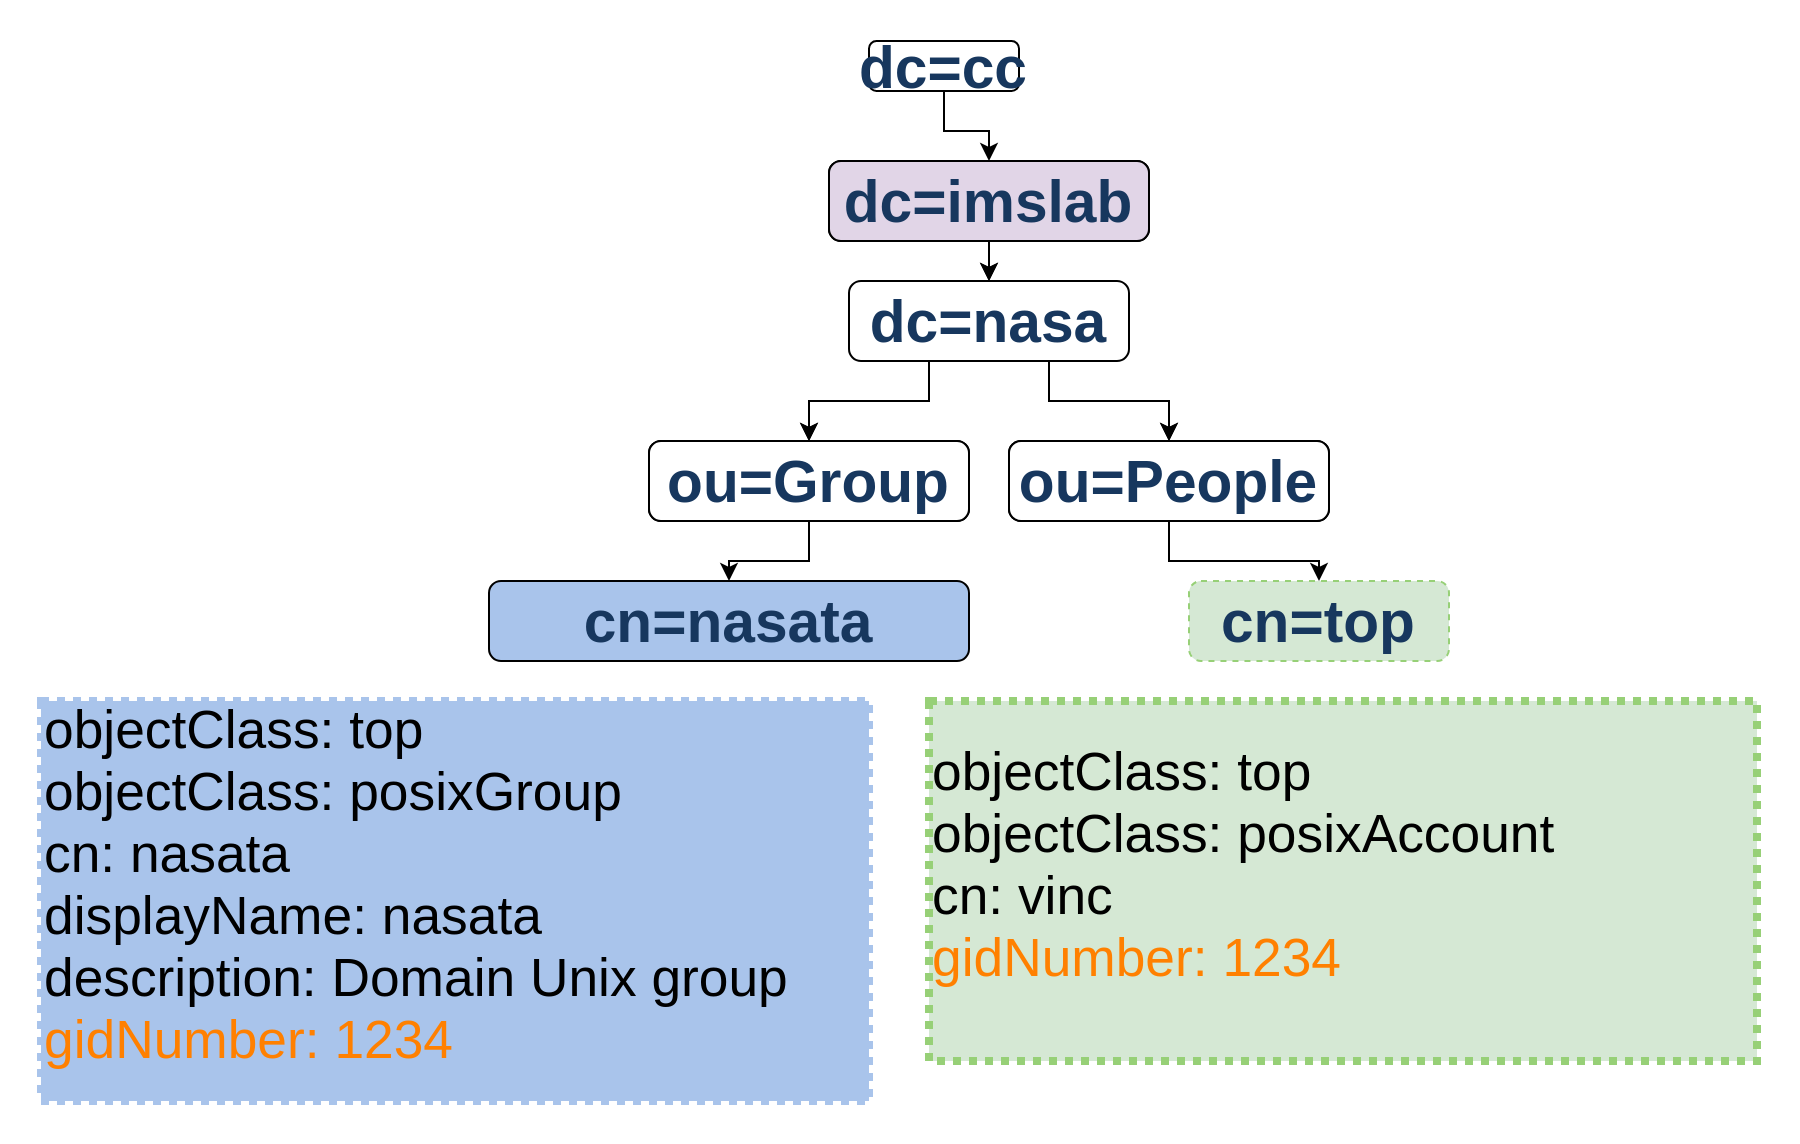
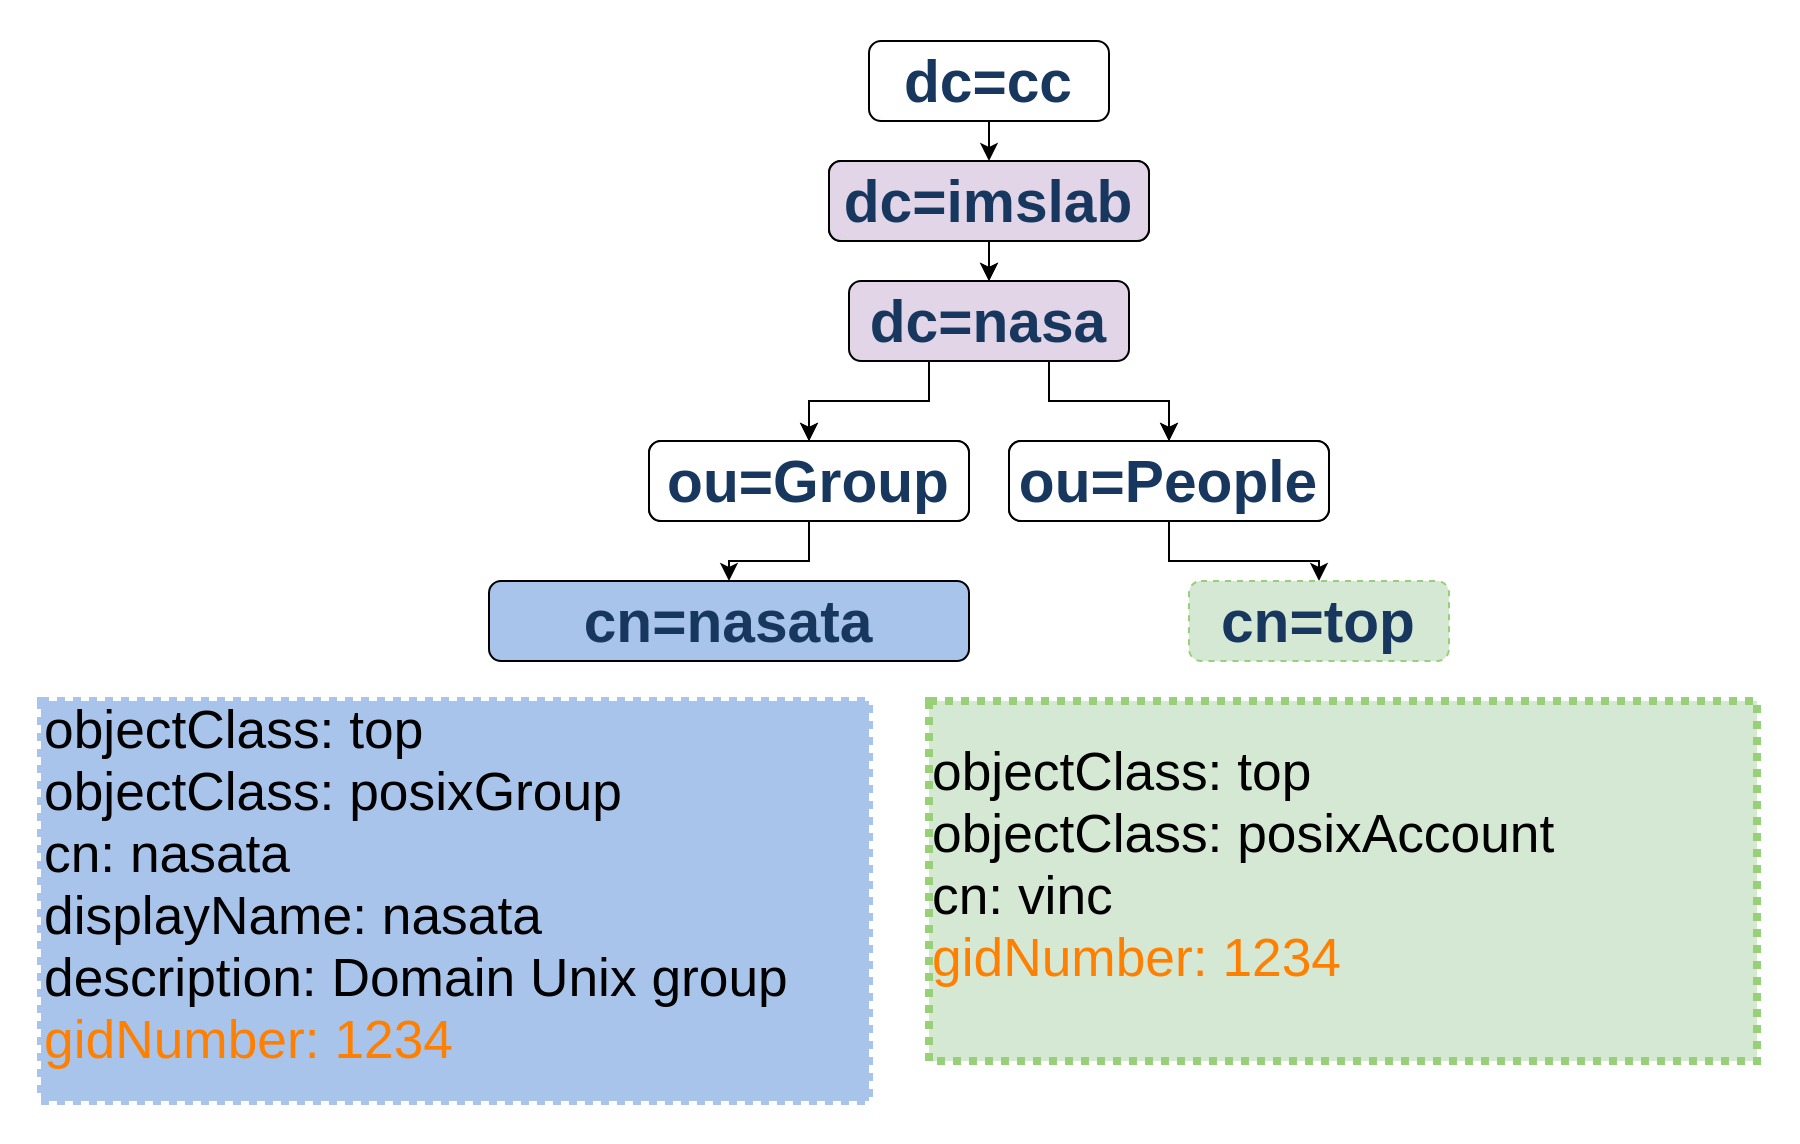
(944, 66) -> (989, 81)
(989, 321) -> (989, 321)
